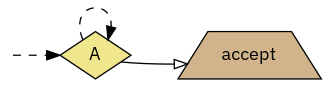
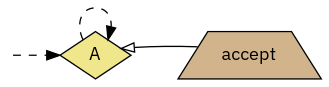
(148, 64) -> (166, 46)
